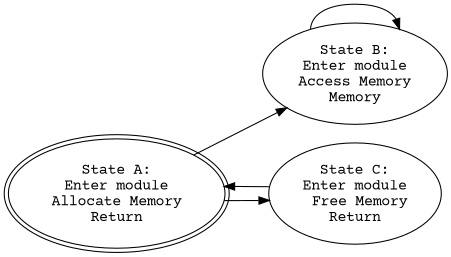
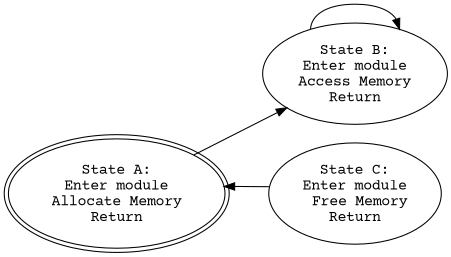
(355, 74) -> (355, 74)
(241, 201) -> none
